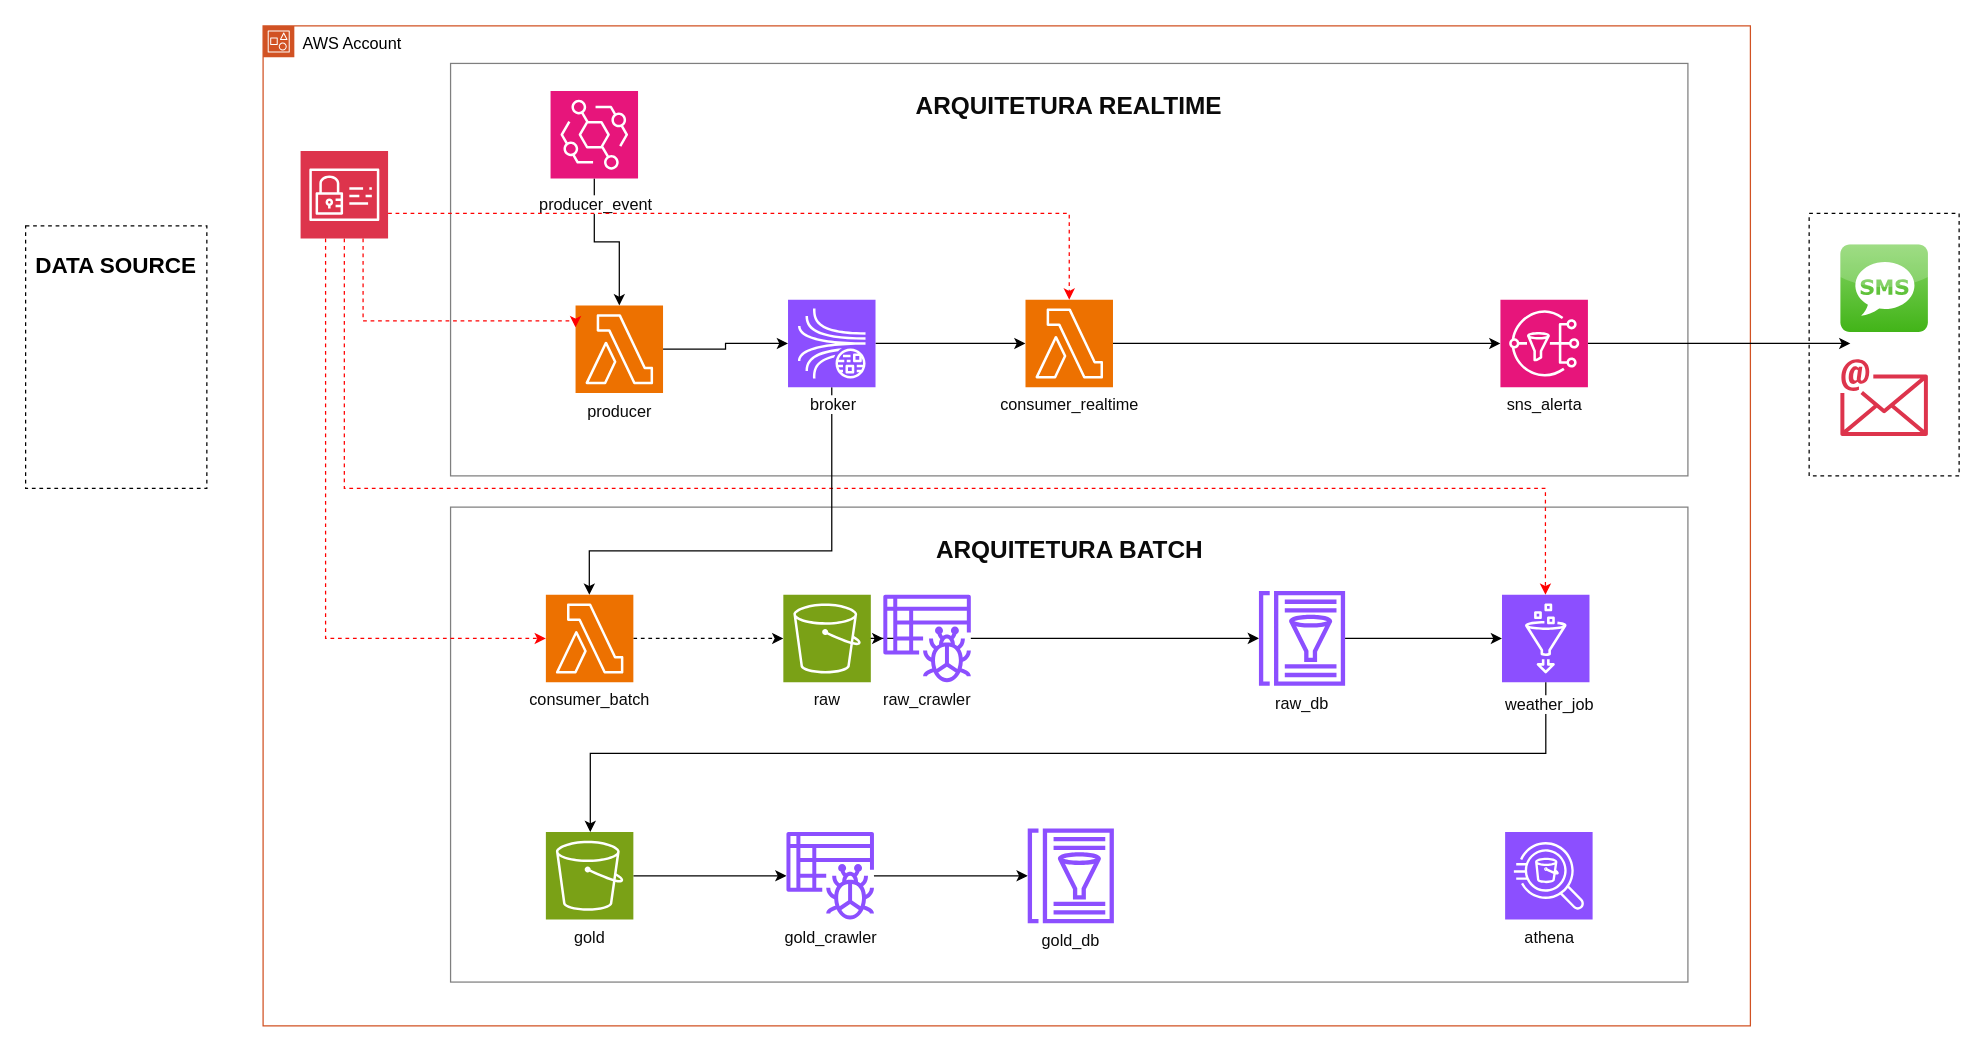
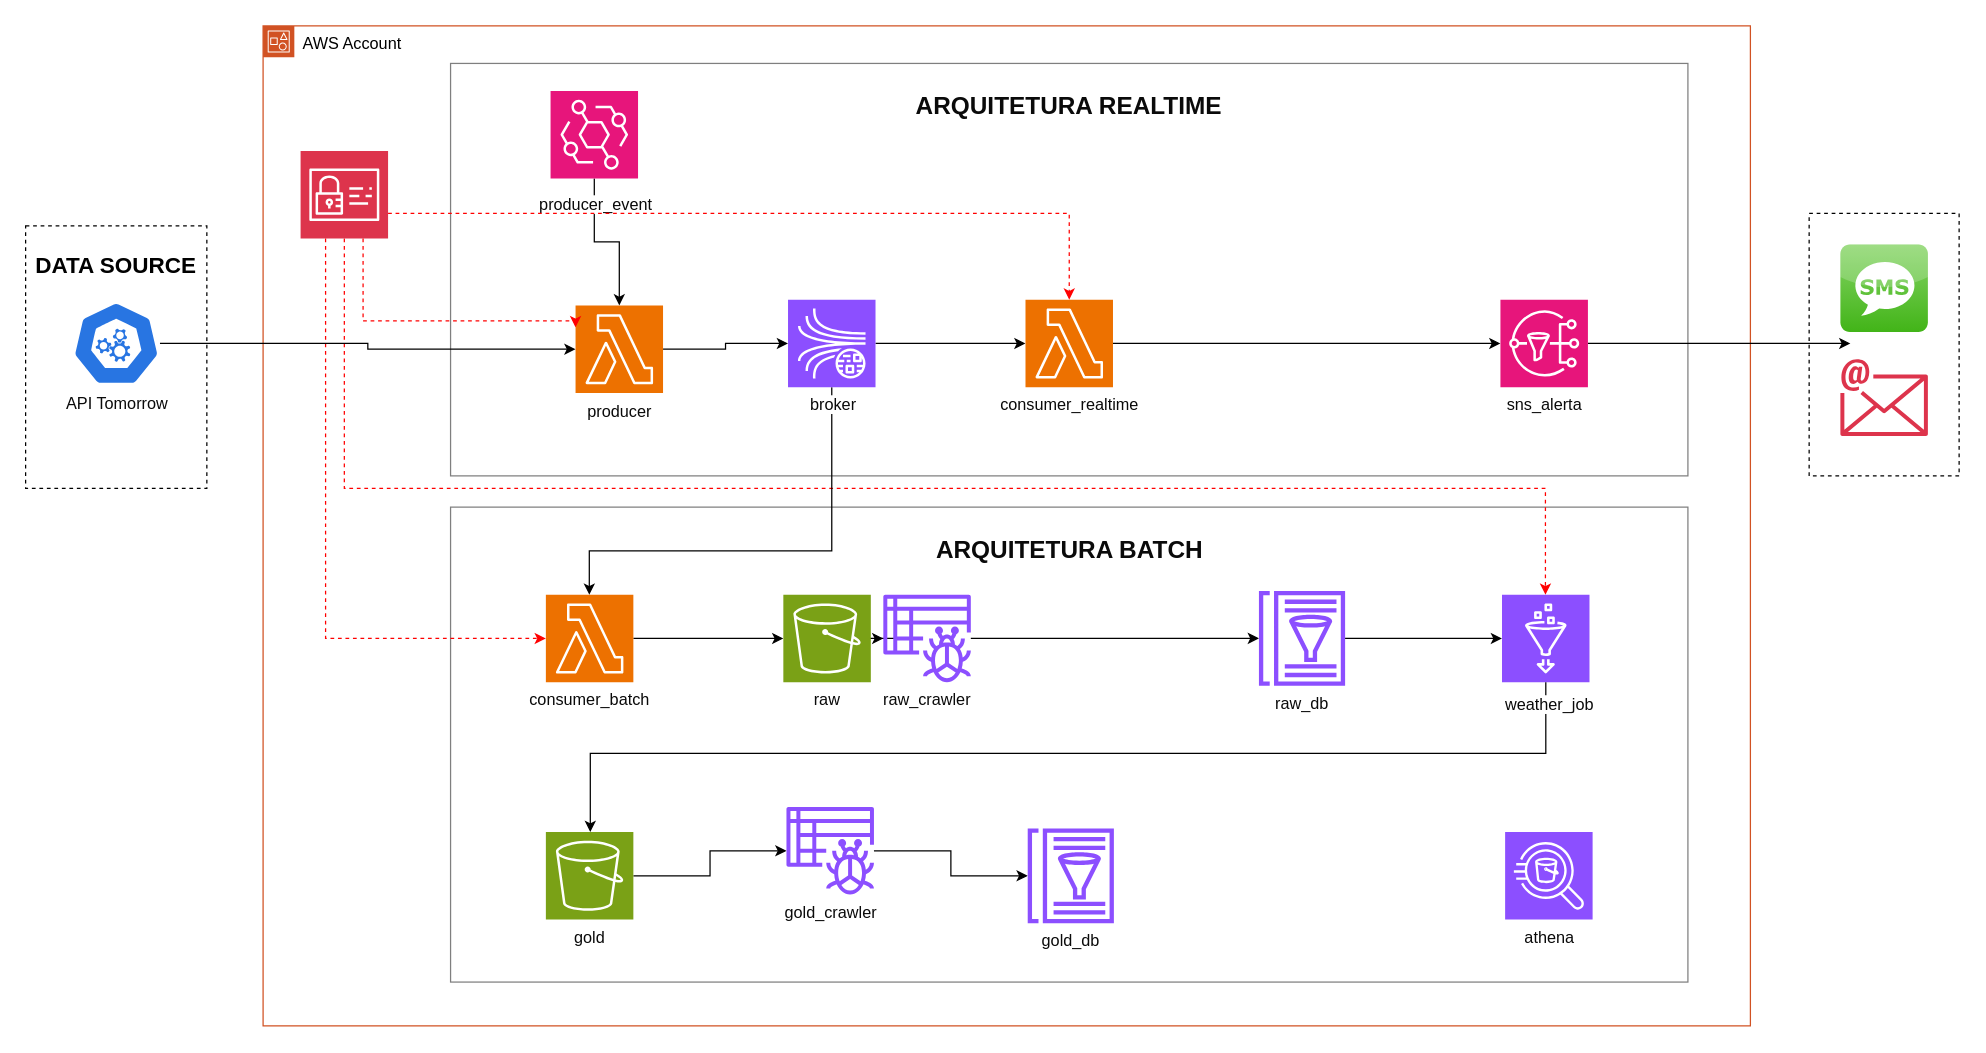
none -> (116, 343)
none -> (366, 343)
(705, 638) -> (705, 638)
(830, 876) -> (830, 851)
